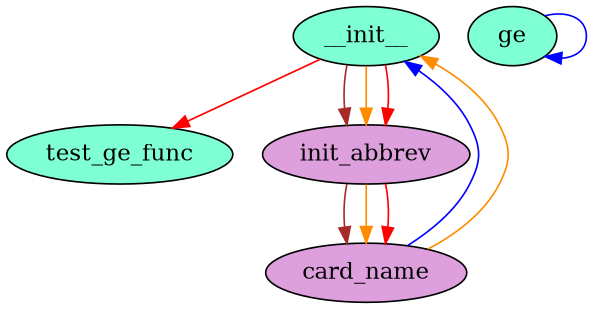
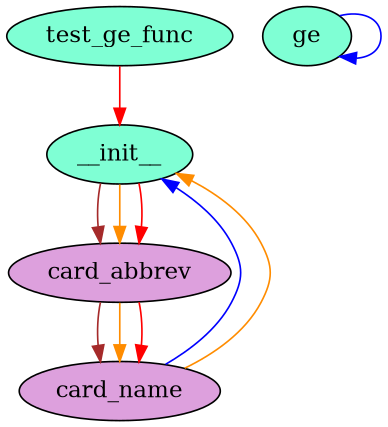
(254, 90) -> (120, 87)
(366, 154) -> (120, 273)
